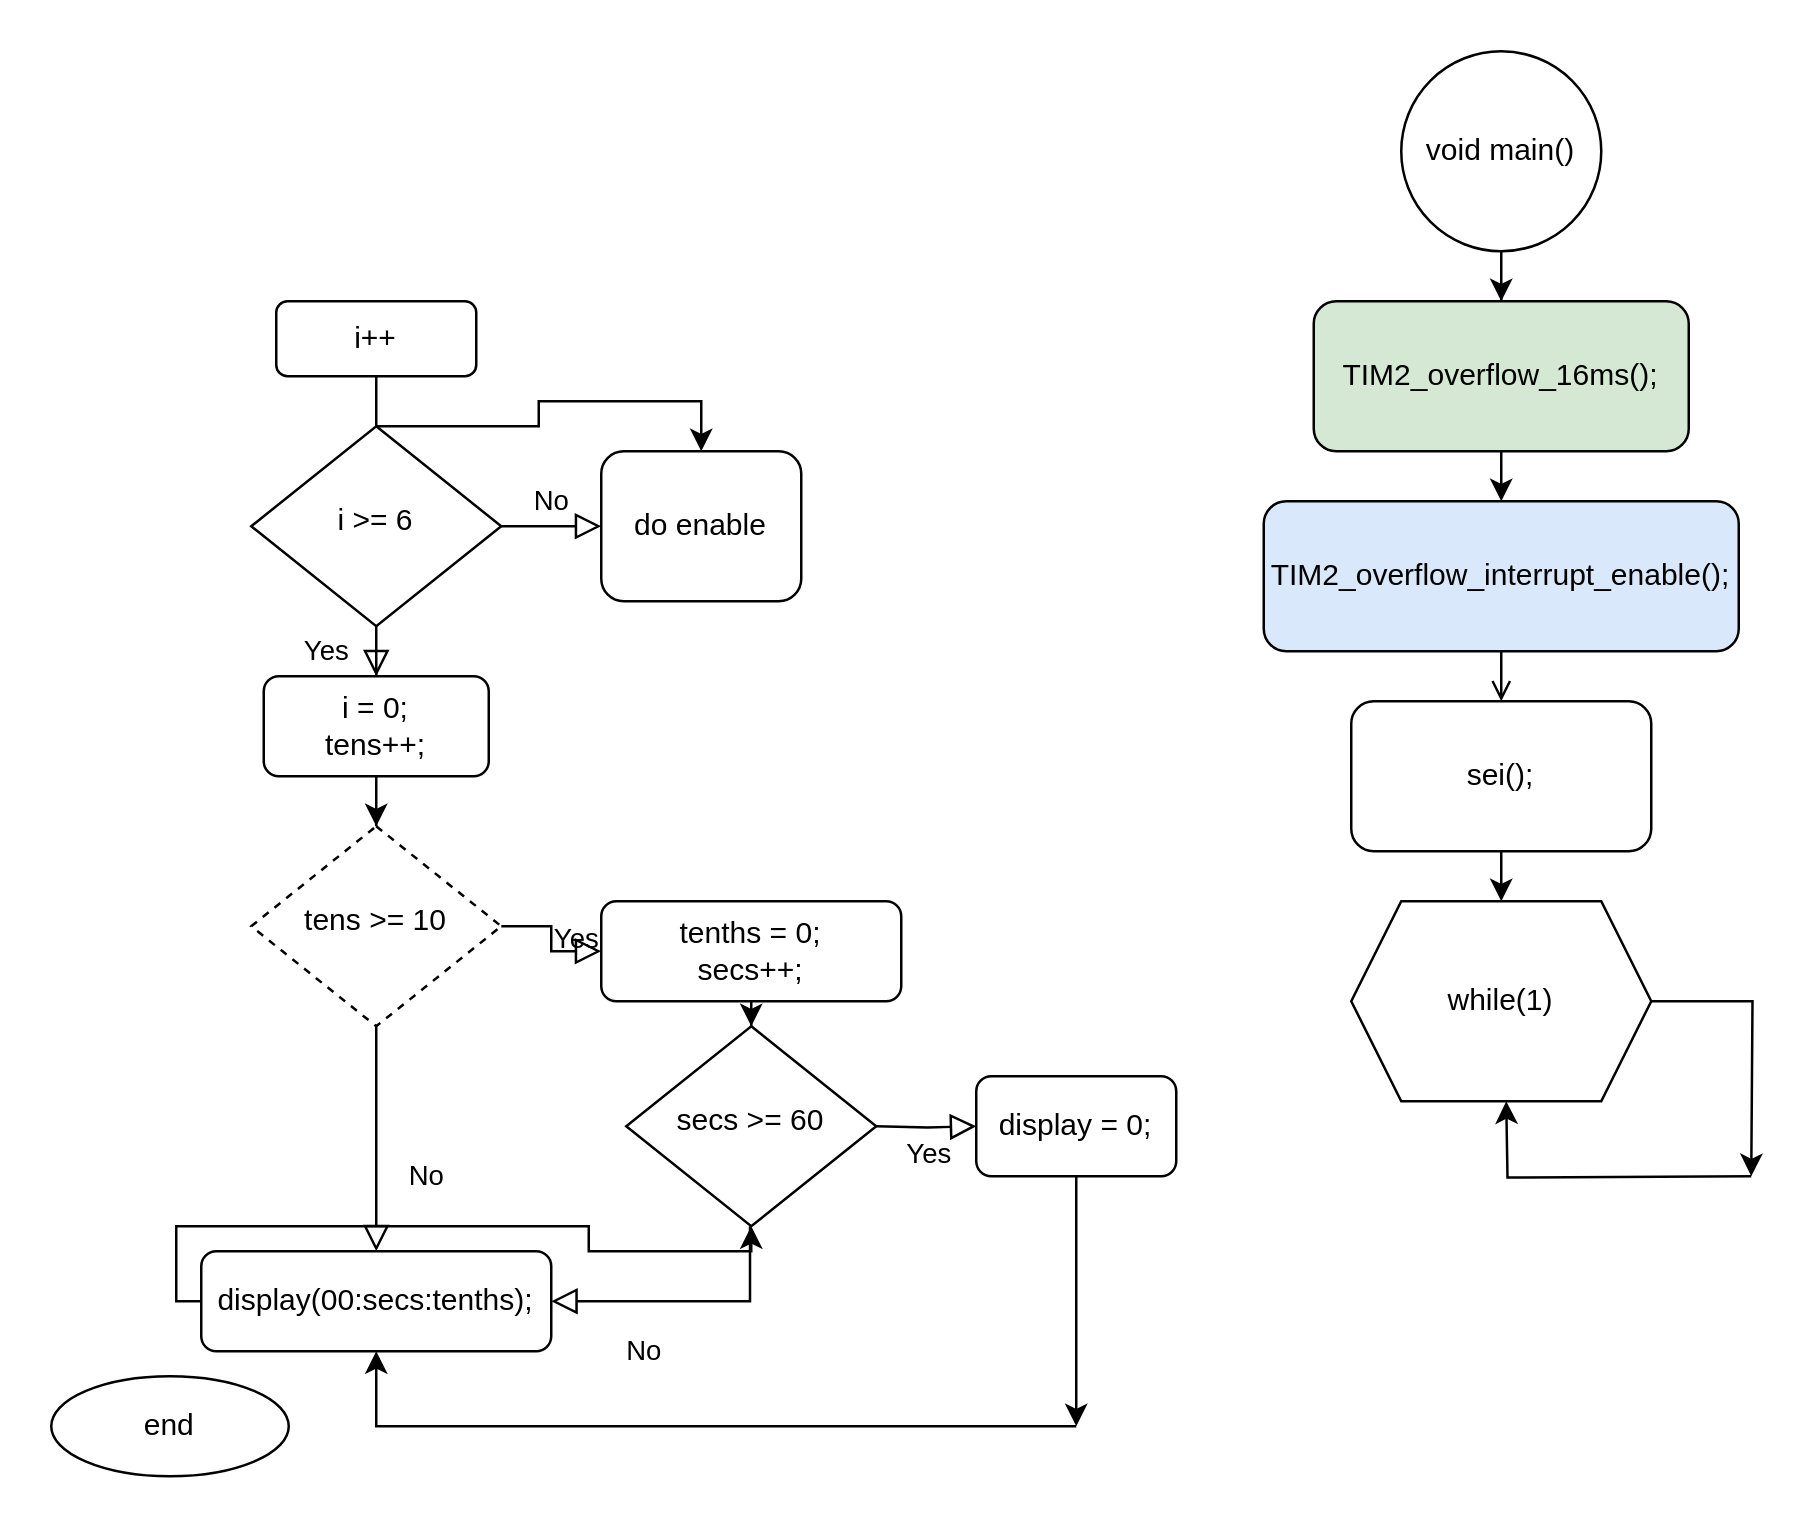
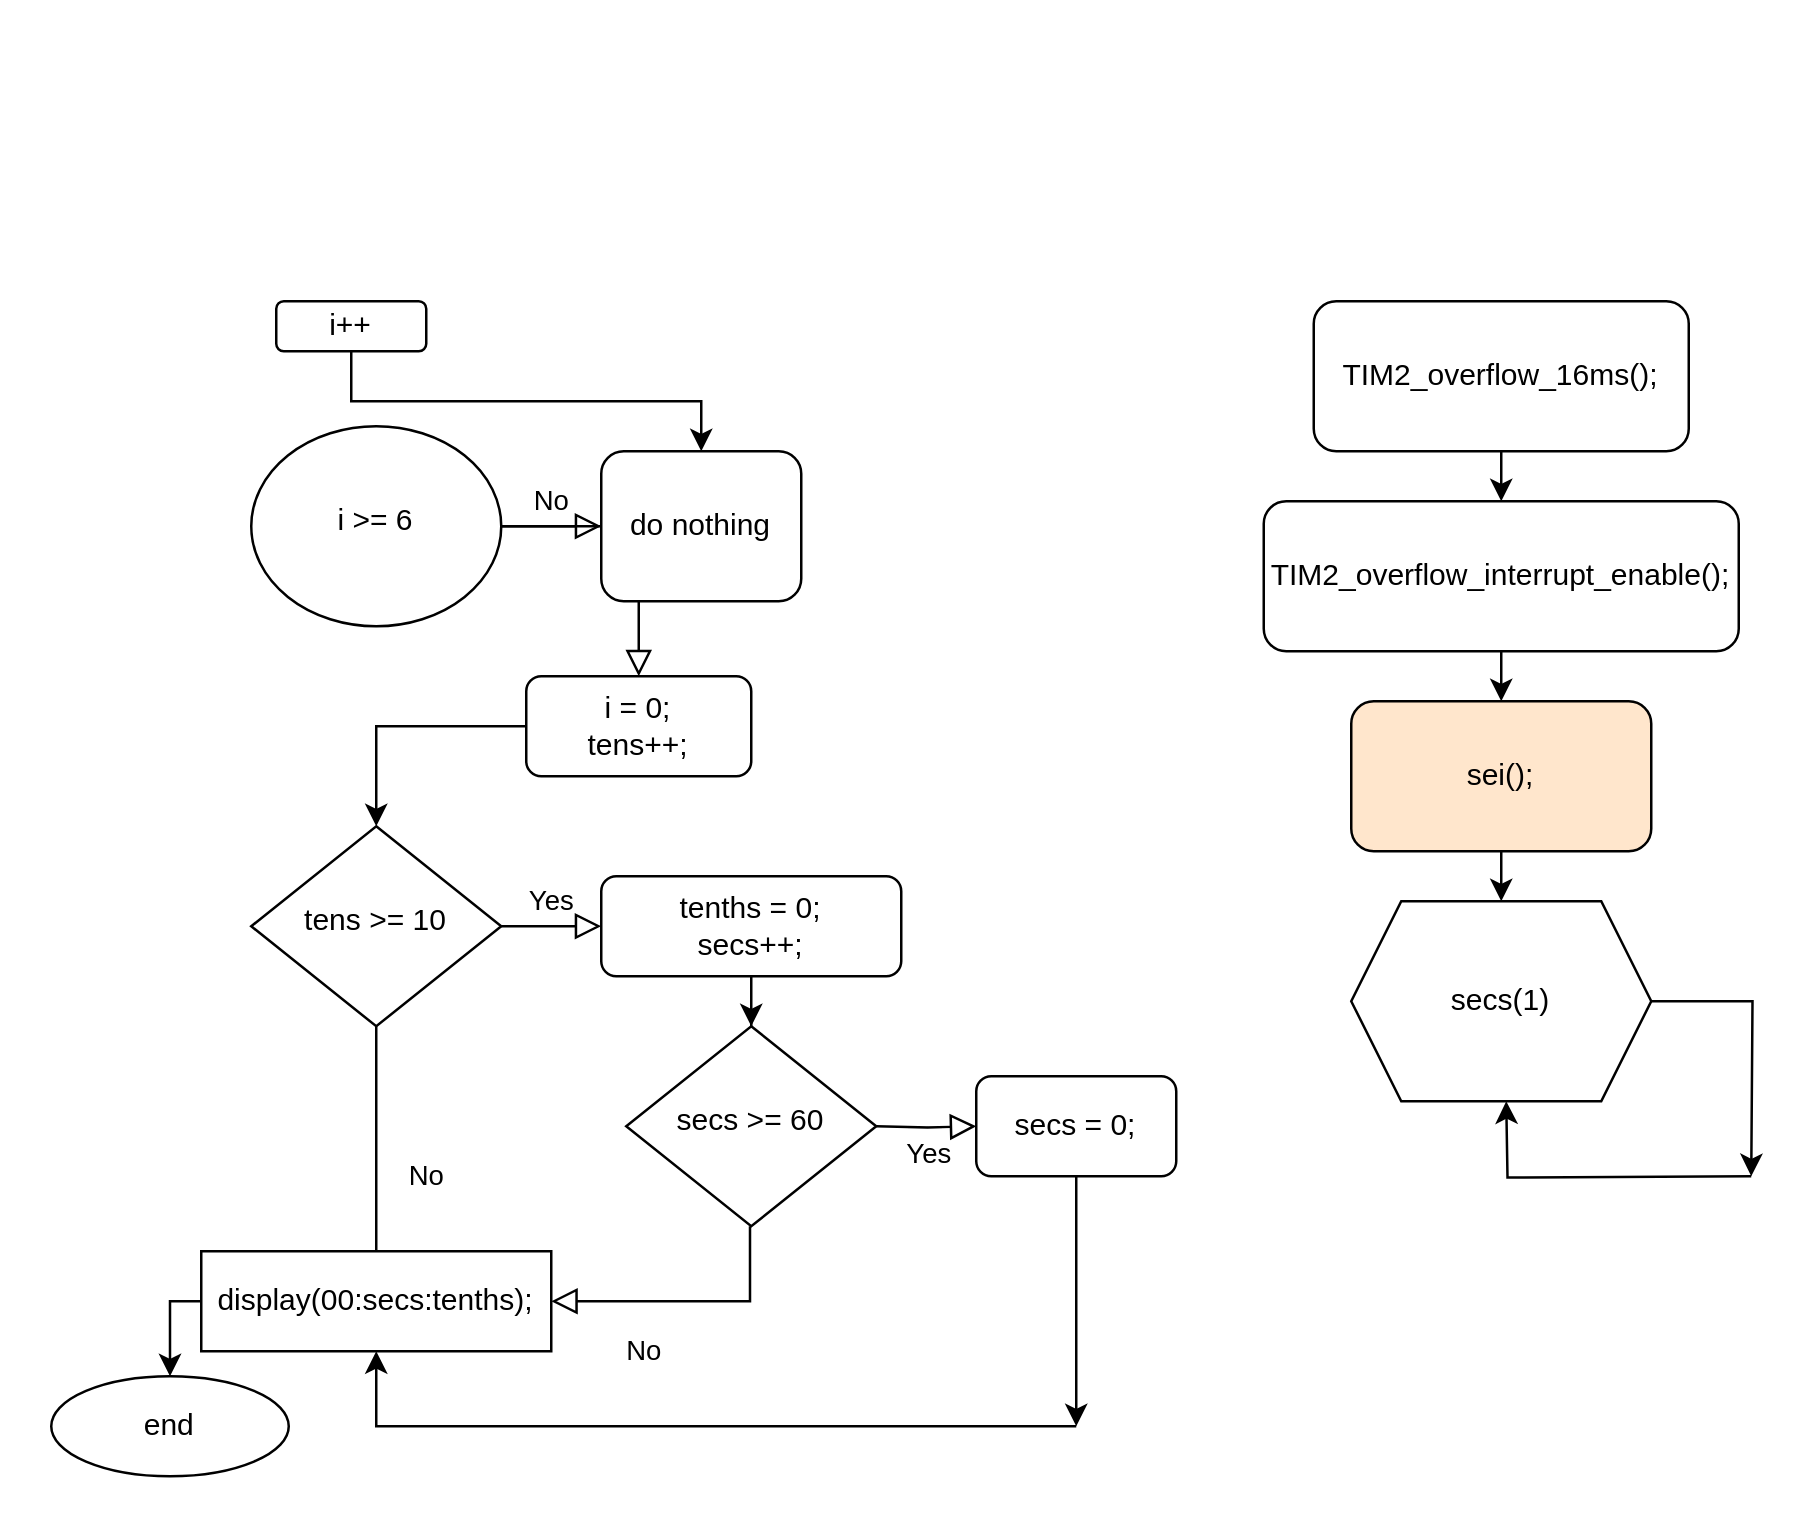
(1501, 151) -> none
(1501, 284) -> none
(376, 339) -> (351, 326)
(1501, 376) -> (1501, 376)
(376, 526) -> (376, 526)
(701, 526) -> (701, 526)
(1501, 576) -> (1501, 576)
(1501, 687) -> (1501, 683)
(376, 726) -> (639, 726)
(1501, 776) -> (1501, 776)
(376, 926) -> (376, 926)
(751, 951) -> (751, 926)
(1501, 1001) -> (1501, 1001)
(376, 1026) -> (376, 1240)
(1076, 1126) -> (1076, 1126)
(576, 1226) -> (170, 1326)
(376, 1301) -> (376, 1301)
